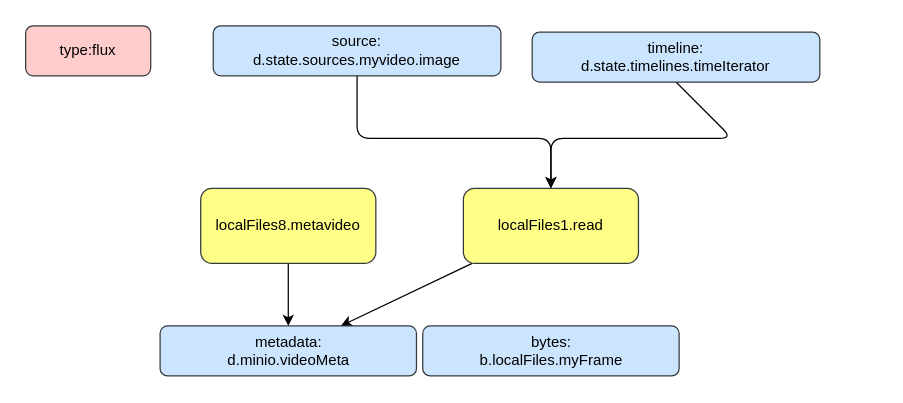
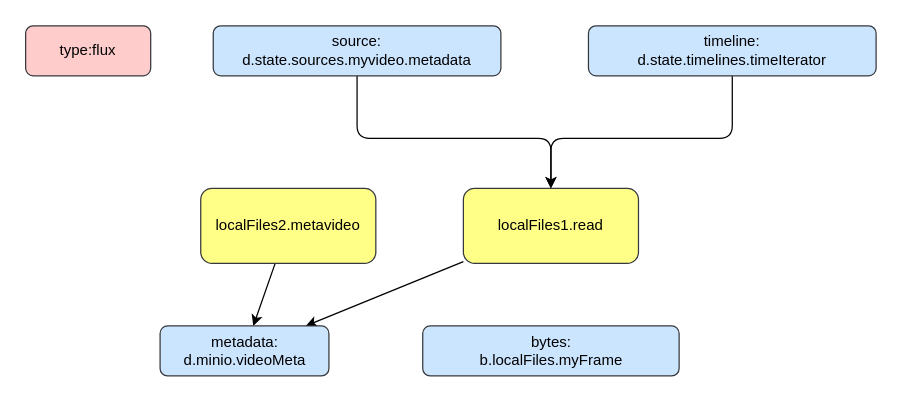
(357, 51) -> (357, 51)
(676, 57) -> (732, 51)
(288, 226) -> (288, 226)
(288, 351) -> (244, 351)
